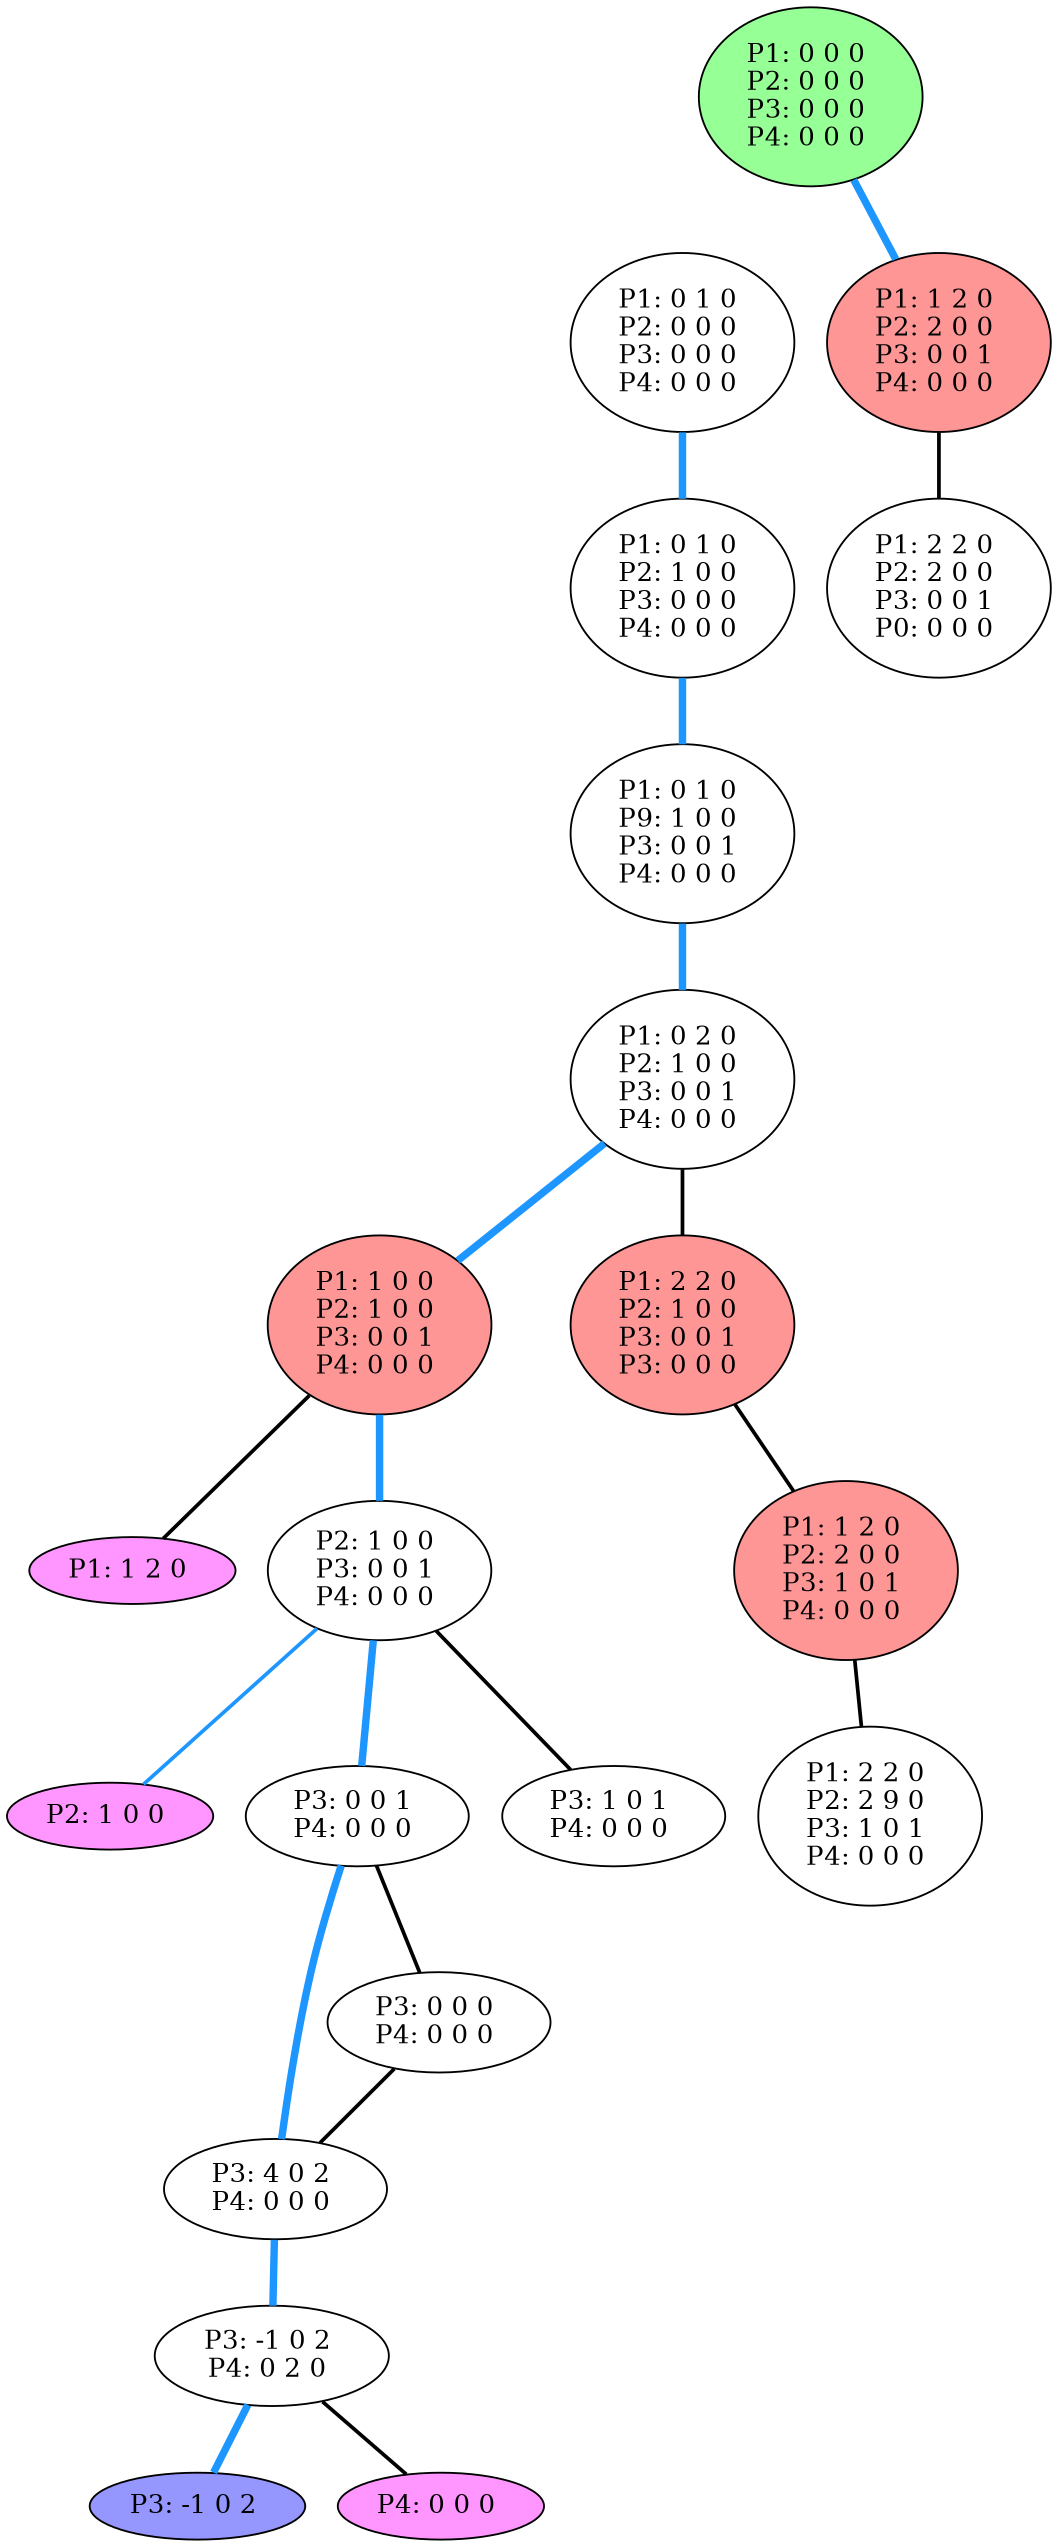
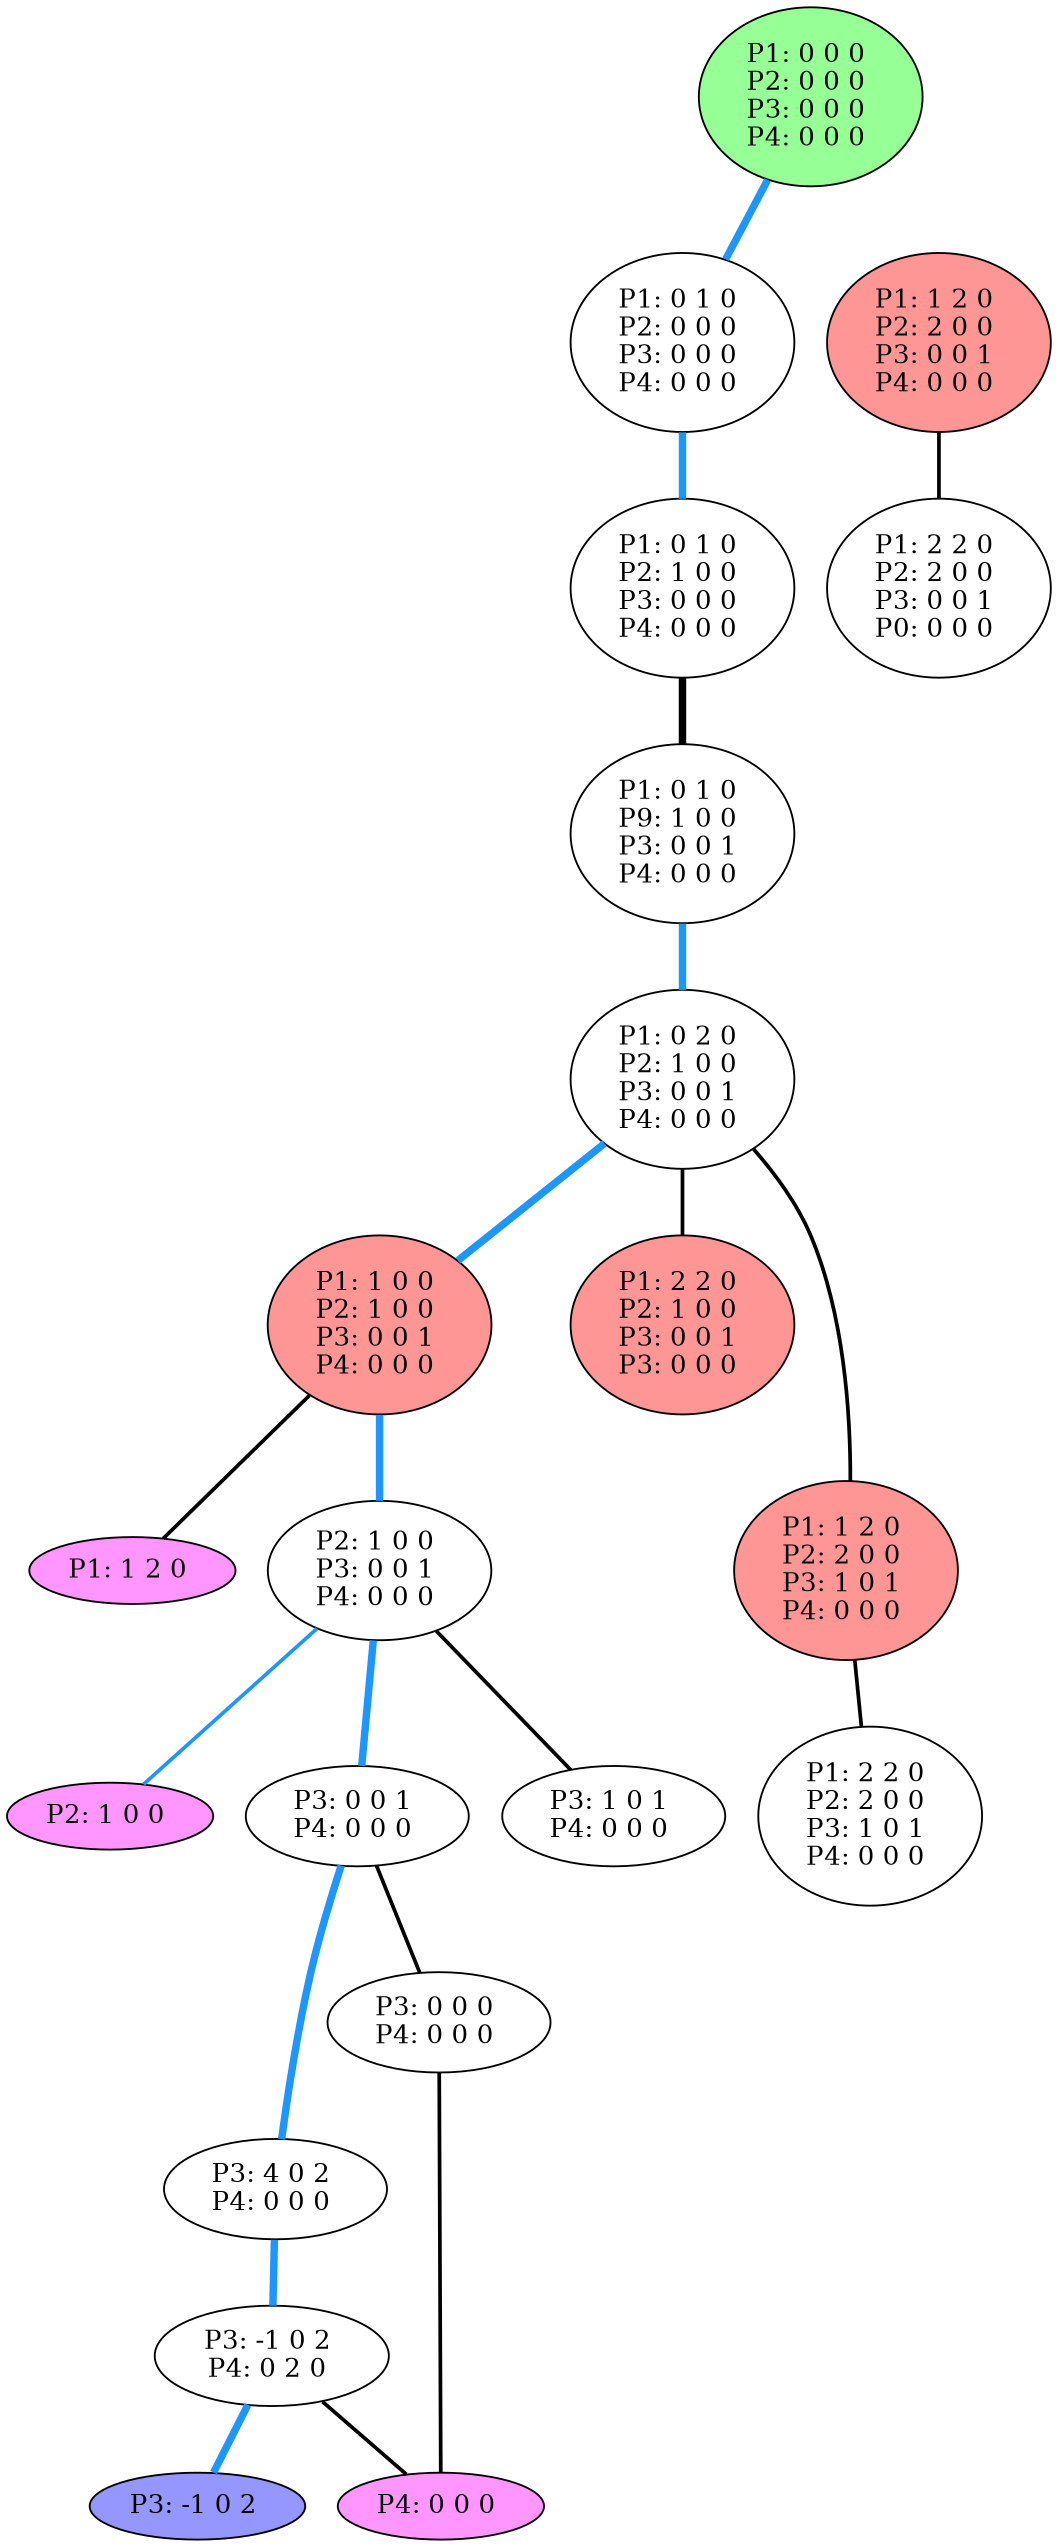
(875, 220) -> (747, 220)
(682, 711) -> (682, 711)
(764, 1448) -> (833, 1305)
(870, 1816) -> (870, 1816)
(357, 2106) -> (440, 2273)
